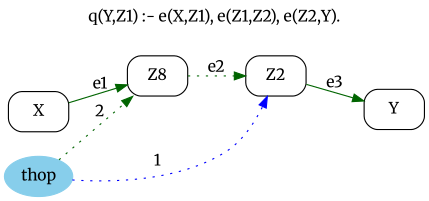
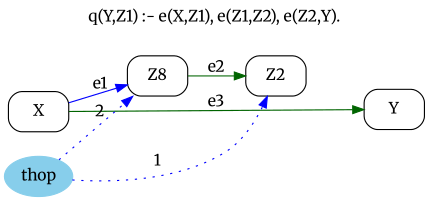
(211, 76) -> (211, 76)
(330, 91) -> (211, 111)
(93, 95) -> (93, 95)
(92, 132) -> (92, 132)
